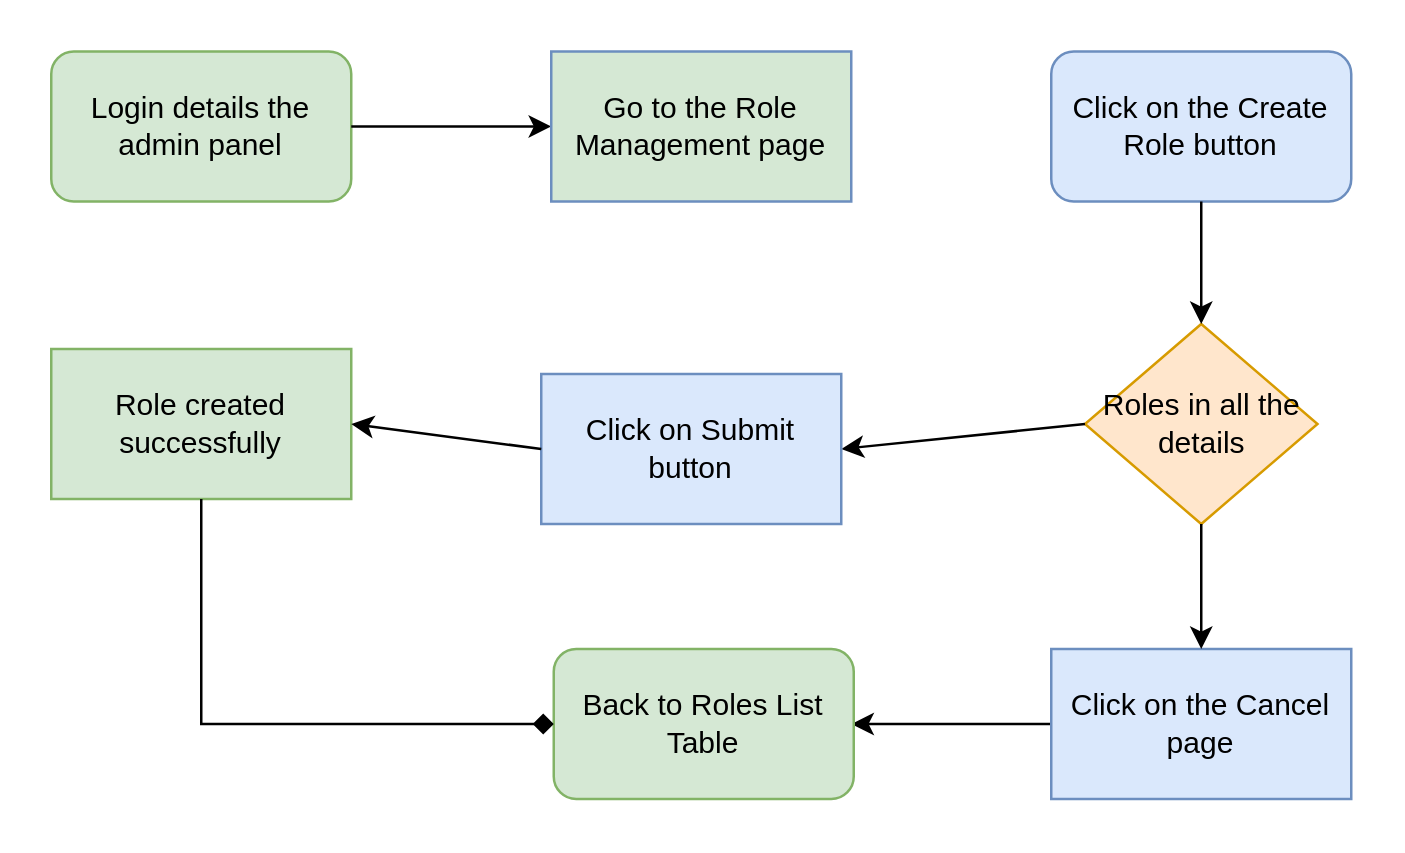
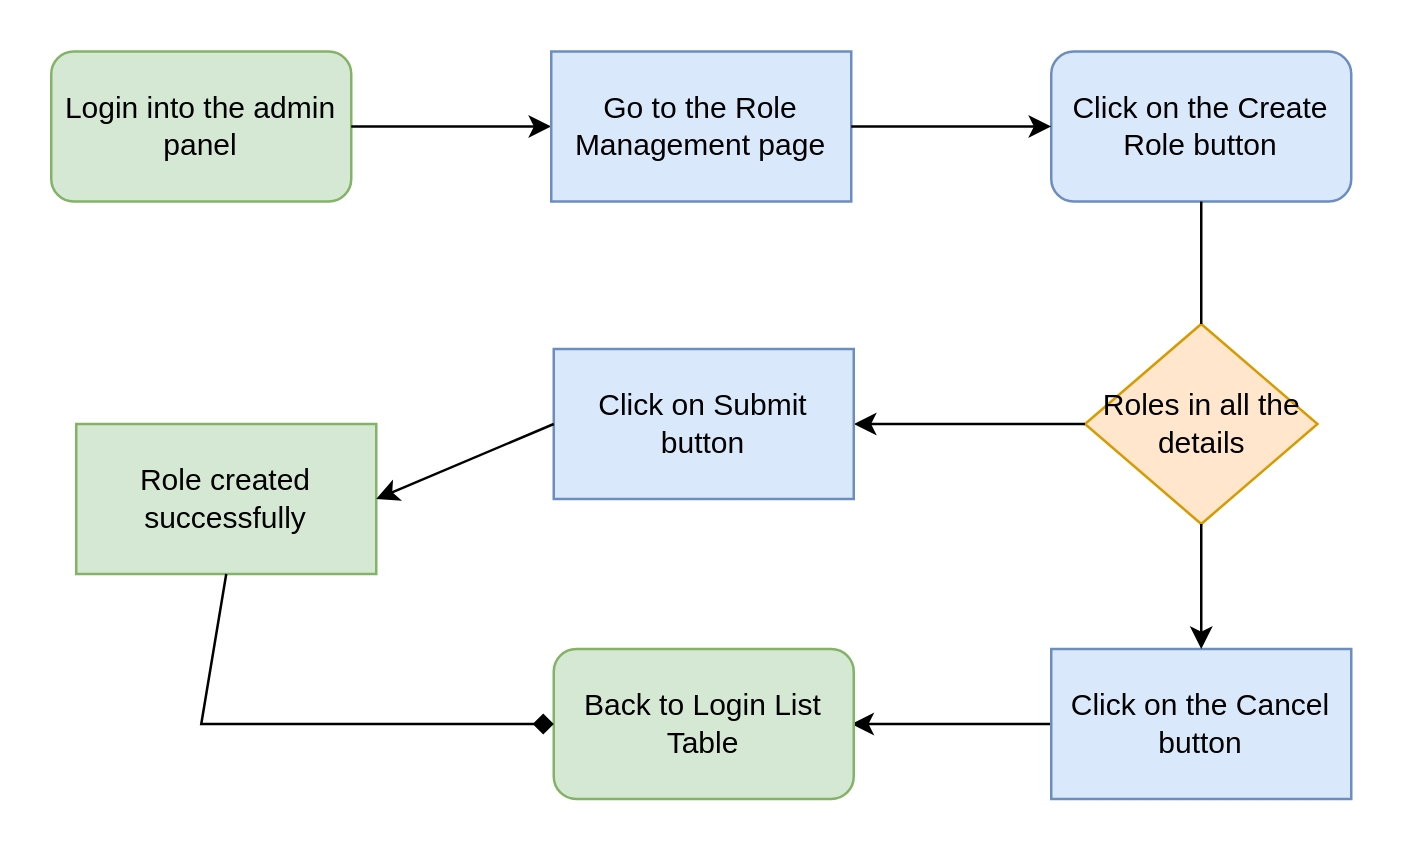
(201, 126) -> (201, 126)
(701, 126) -> (701, 126)
none -> (943, 126)
(1201, 306) -> (1201, 314)
(201, 424) -> (226, 499)
(691, 449) -> (704, 424)
(704, 724) -> (704, 724)
(1201, 724) -> (1201, 724)
